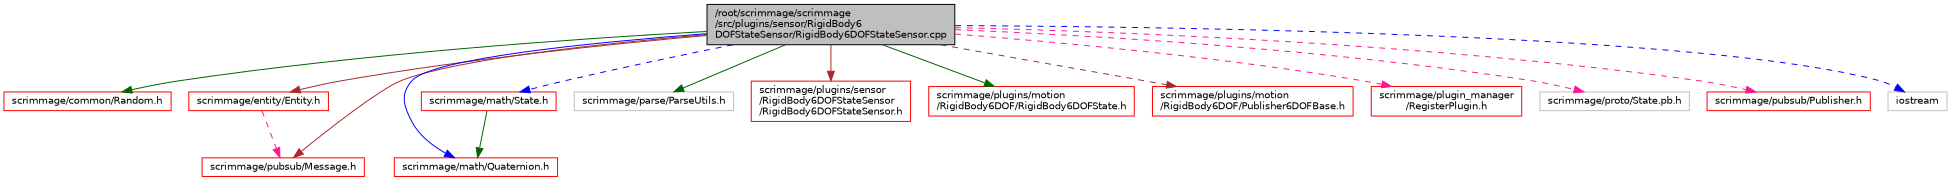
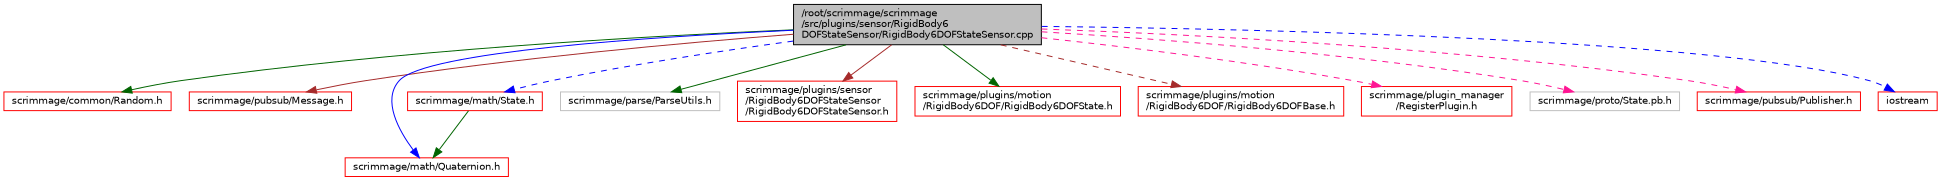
(259, 101) -> none
(1253, 101) -> (1241, 101)
(1918, 101) -> (1908, 101)
